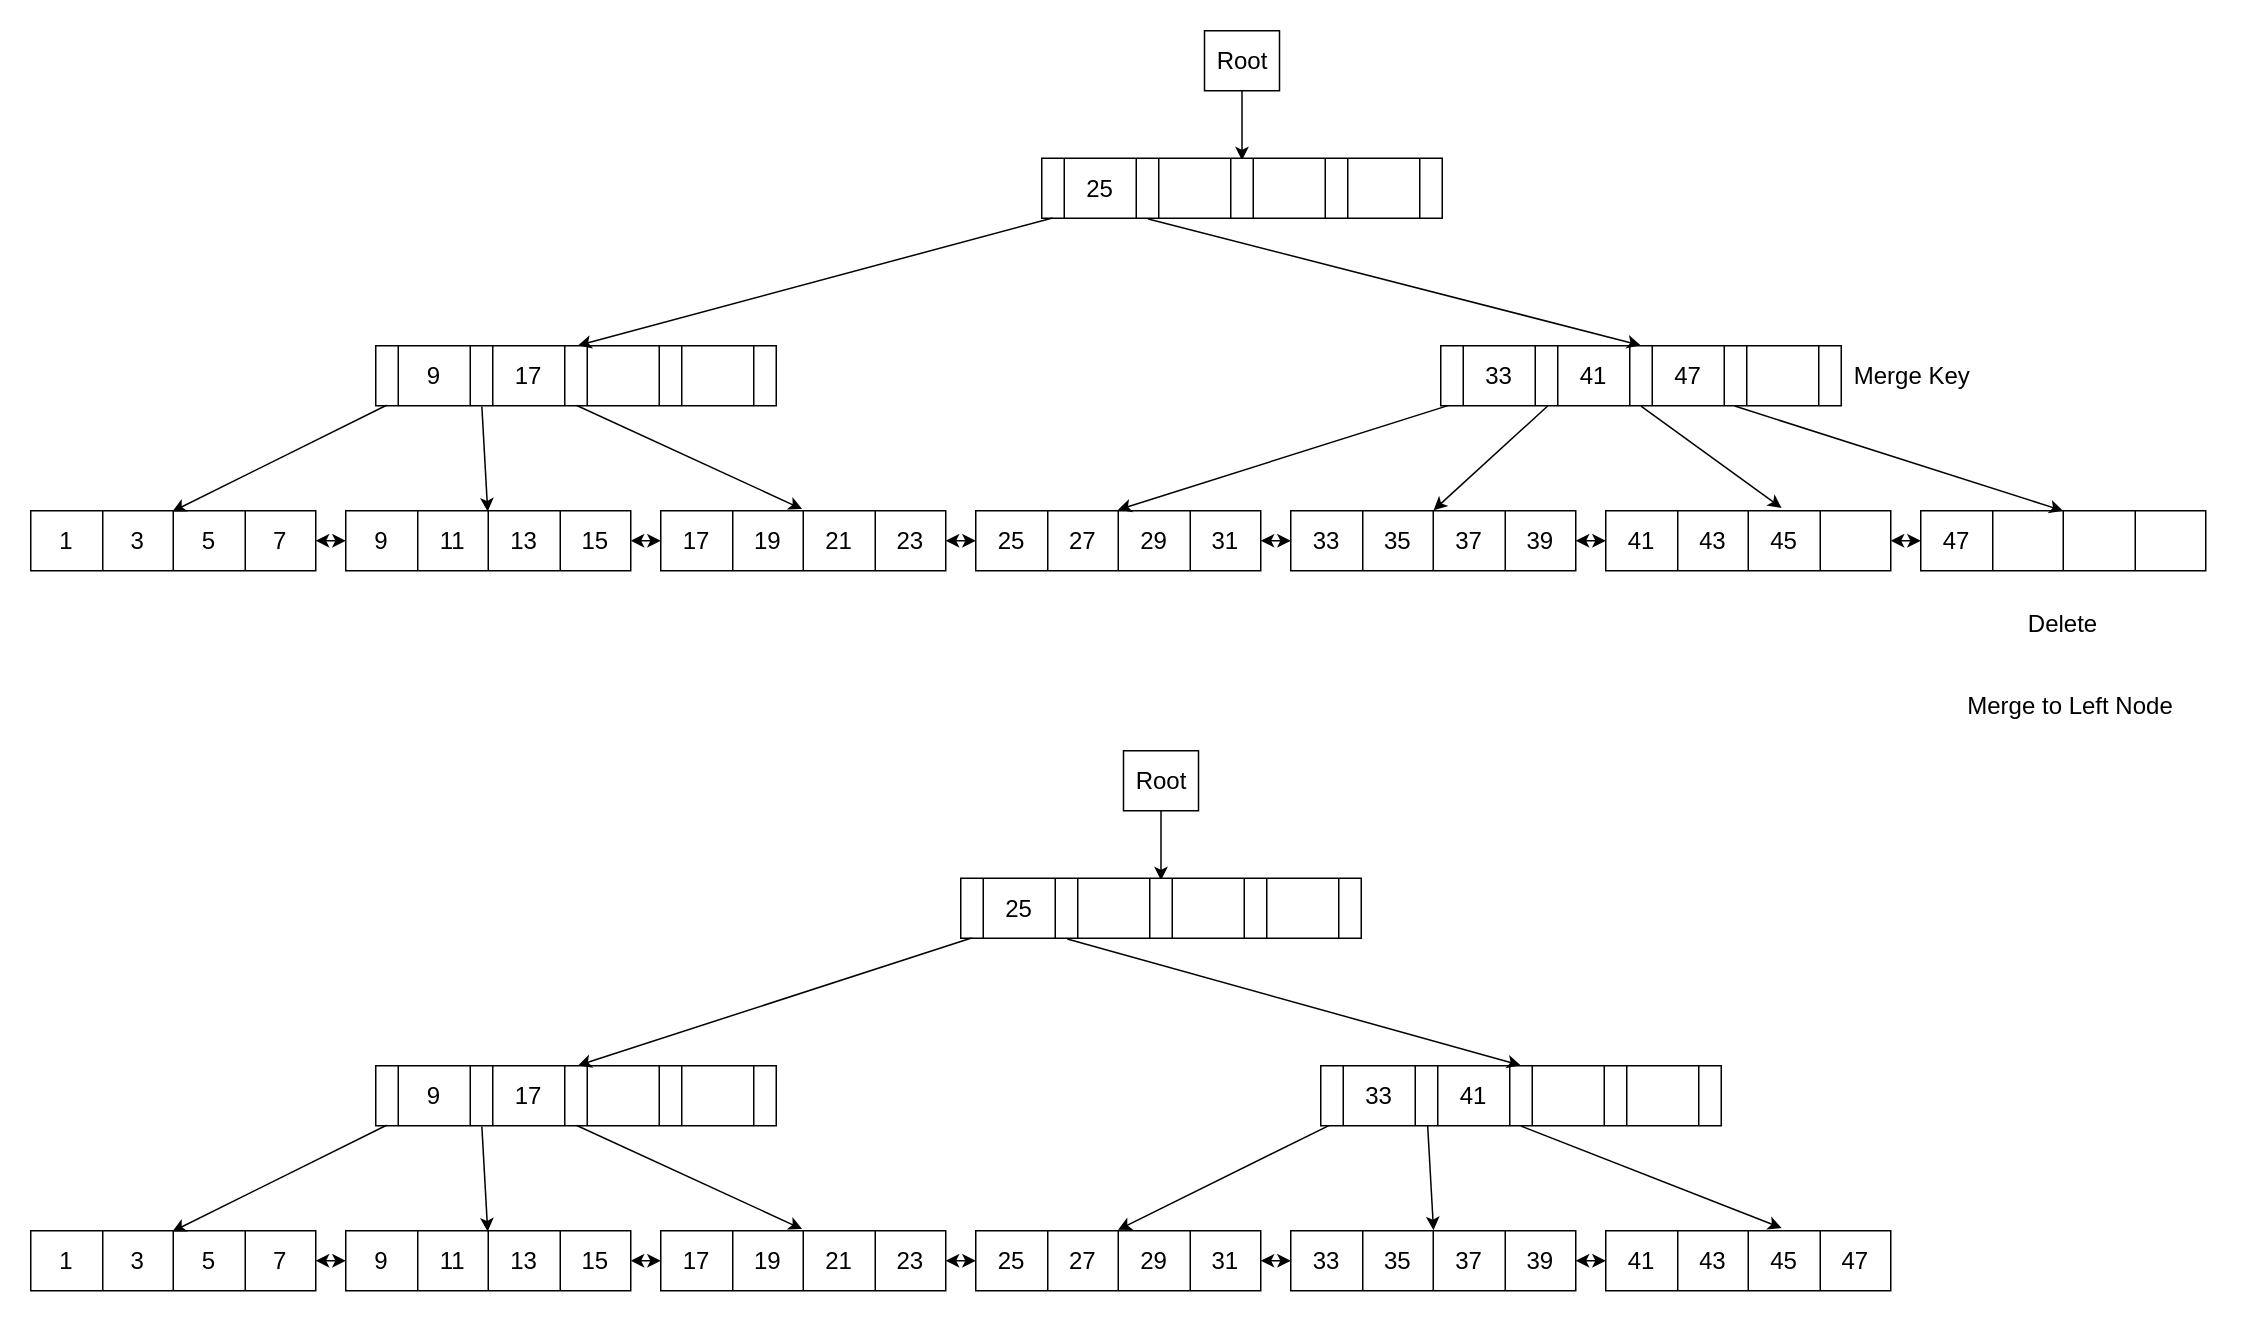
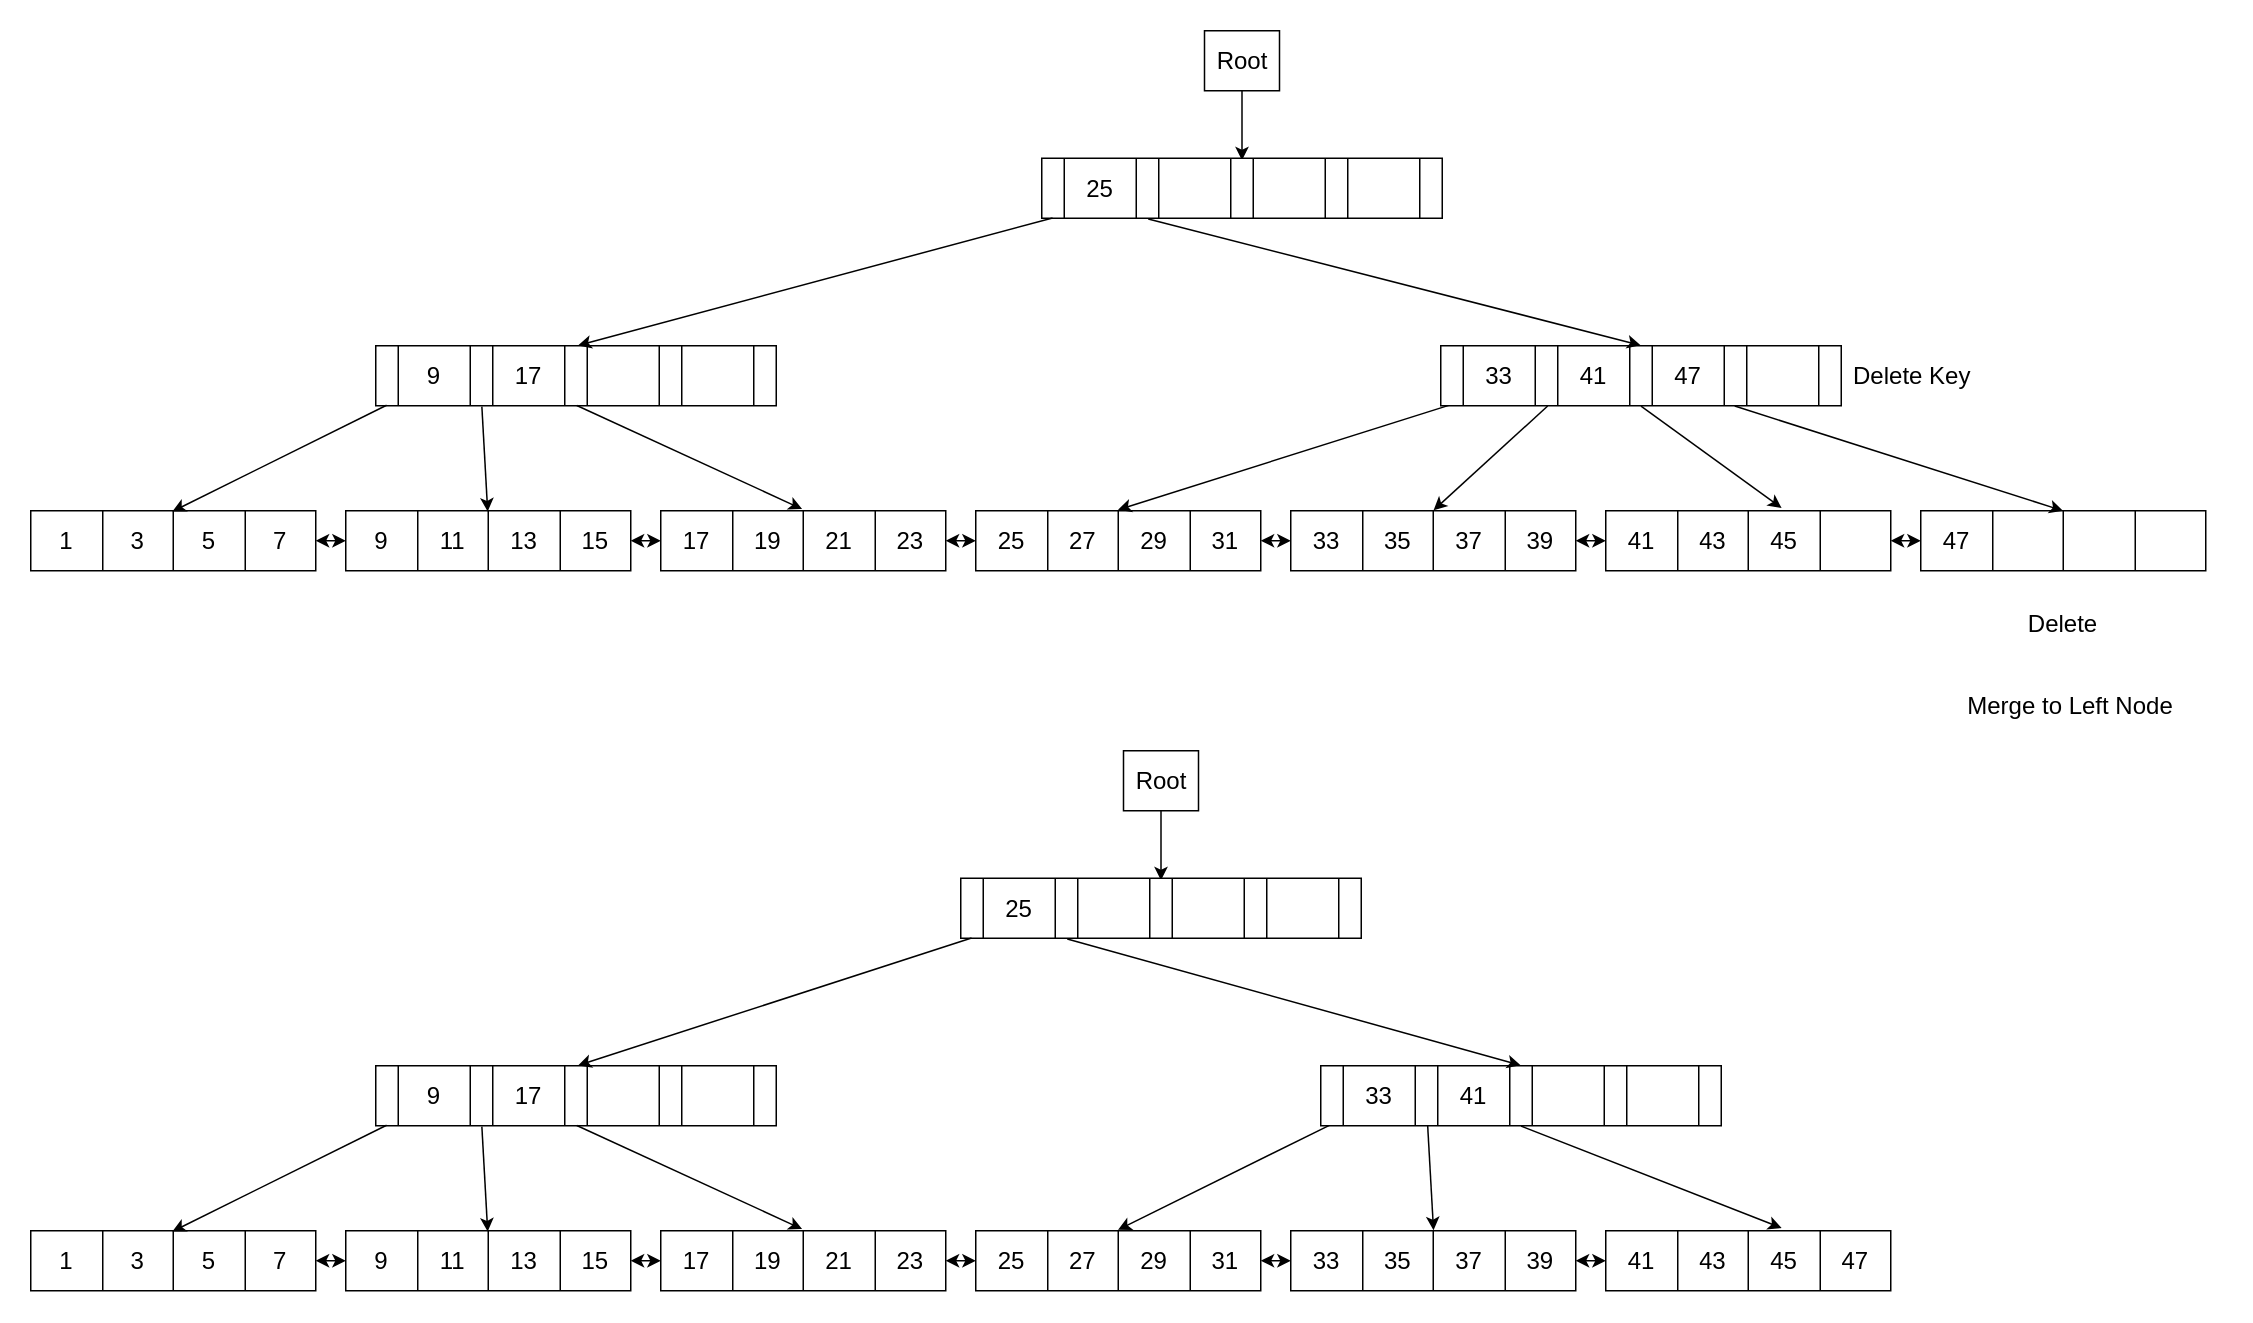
(1913, 376) -> (1913, 376)
